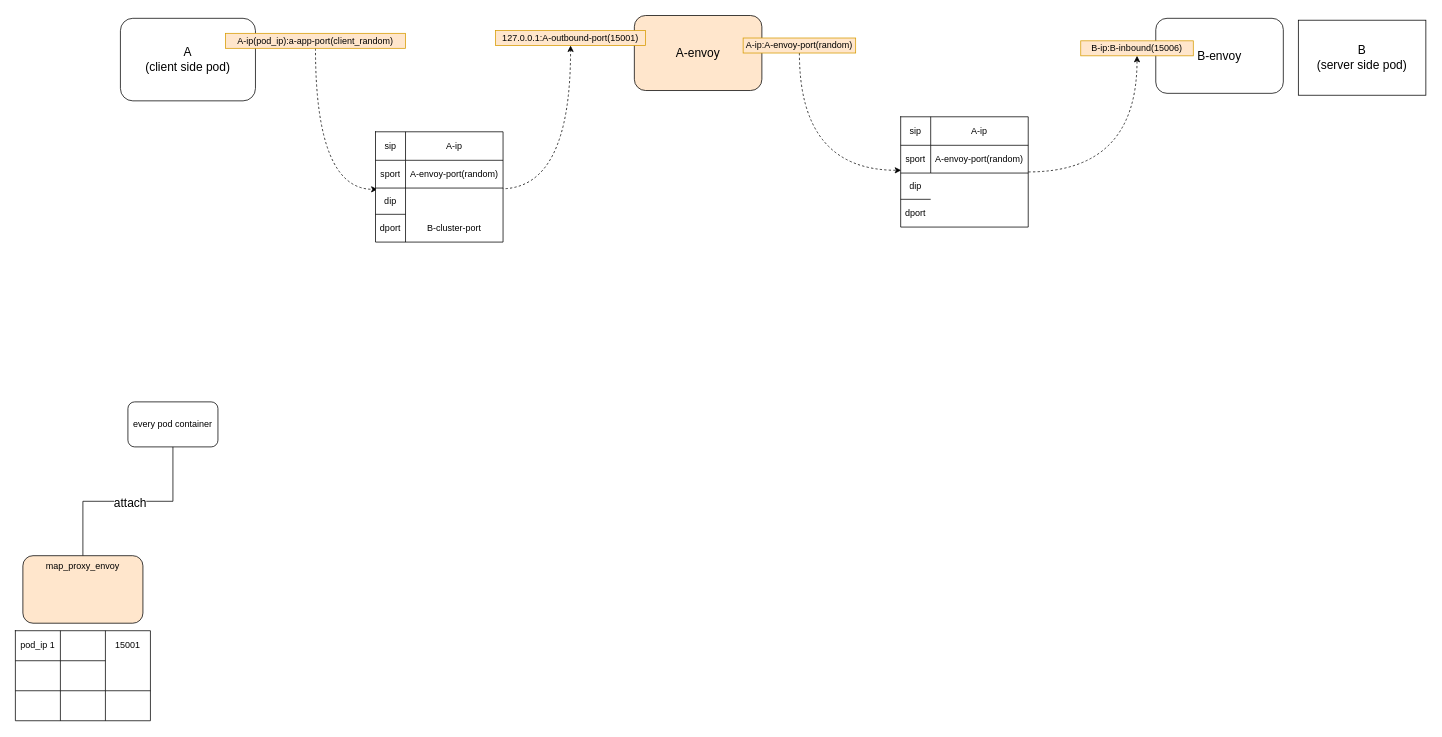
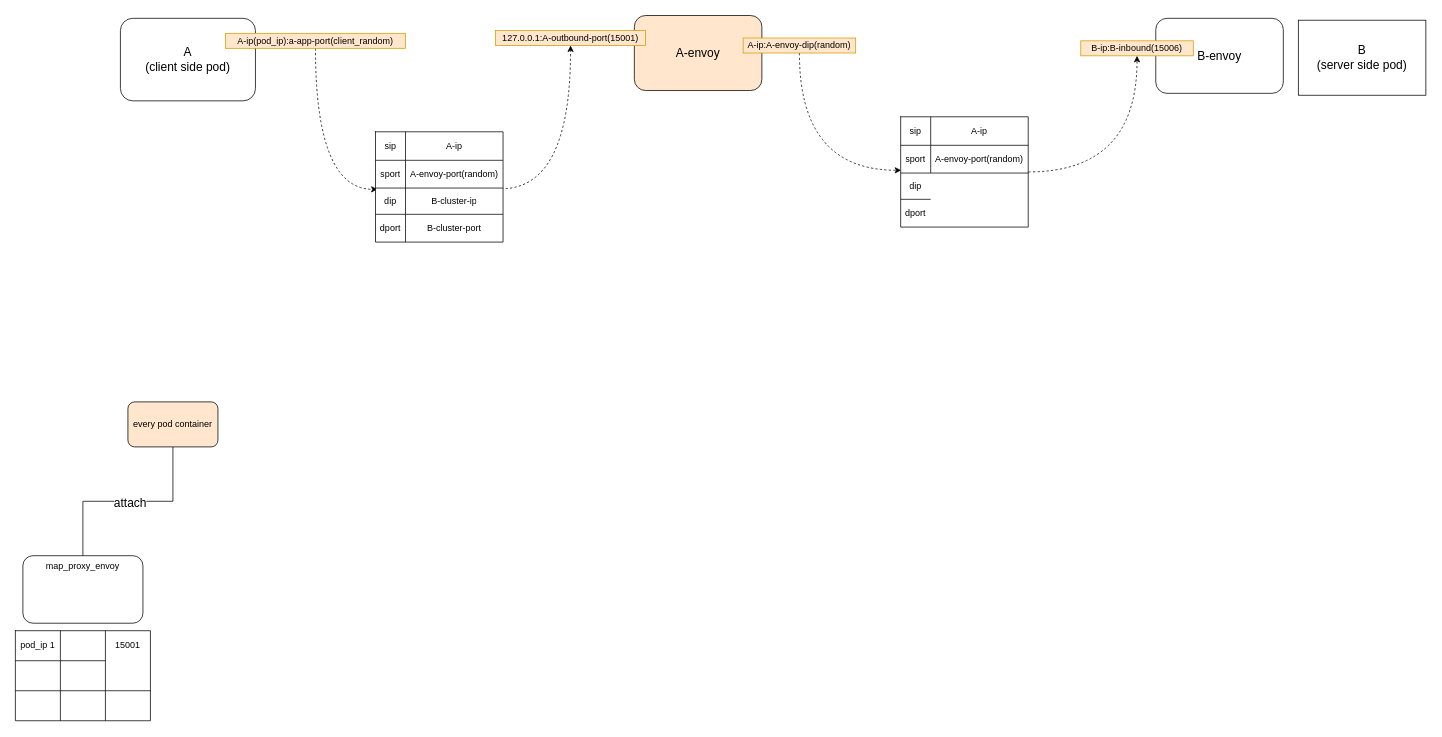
(799, 45) -> (799, 45)
none -> (454, 201)
(173, 424) -> (173, 424)
(83, 589) -> (83, 589)
